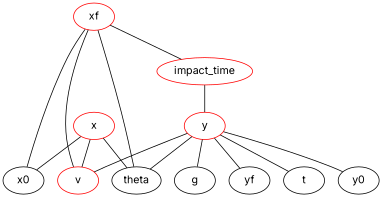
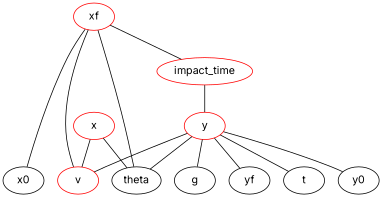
(59, 153) -> none
